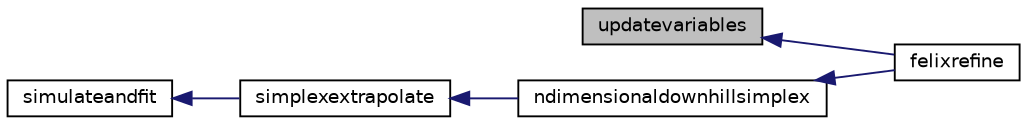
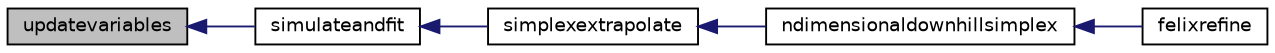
(838, 47) -> (231, 26)
